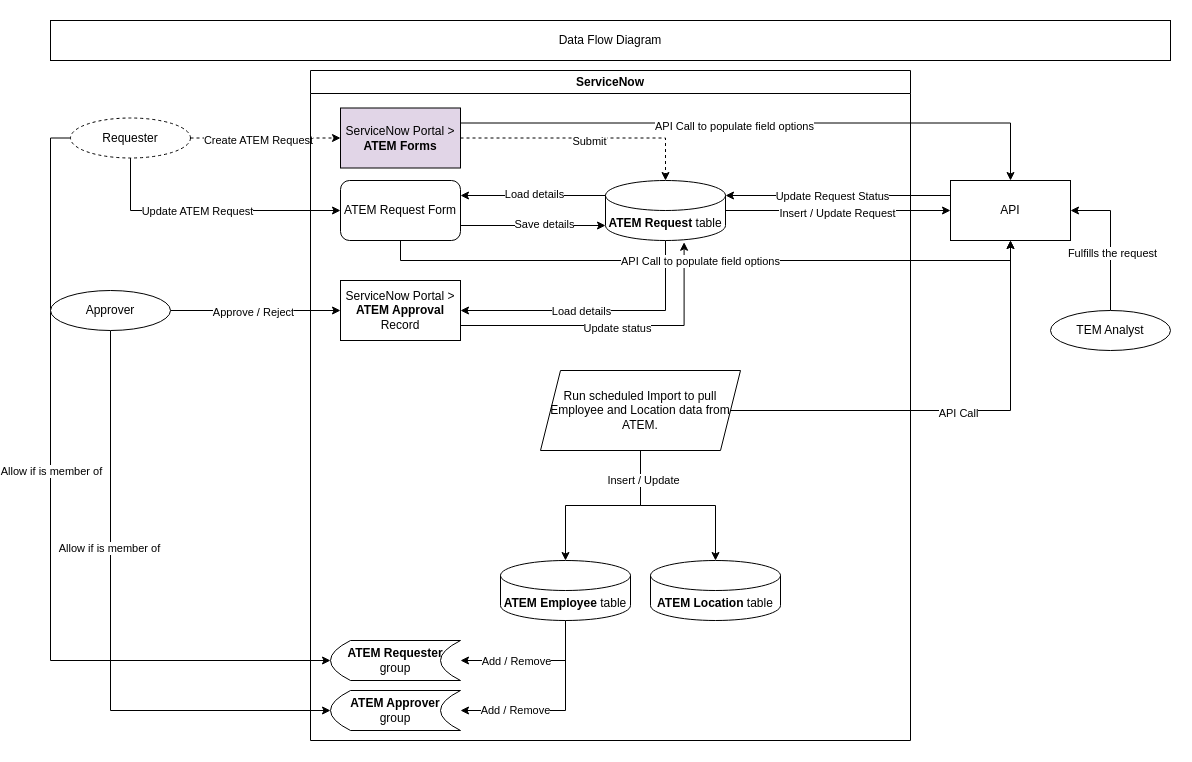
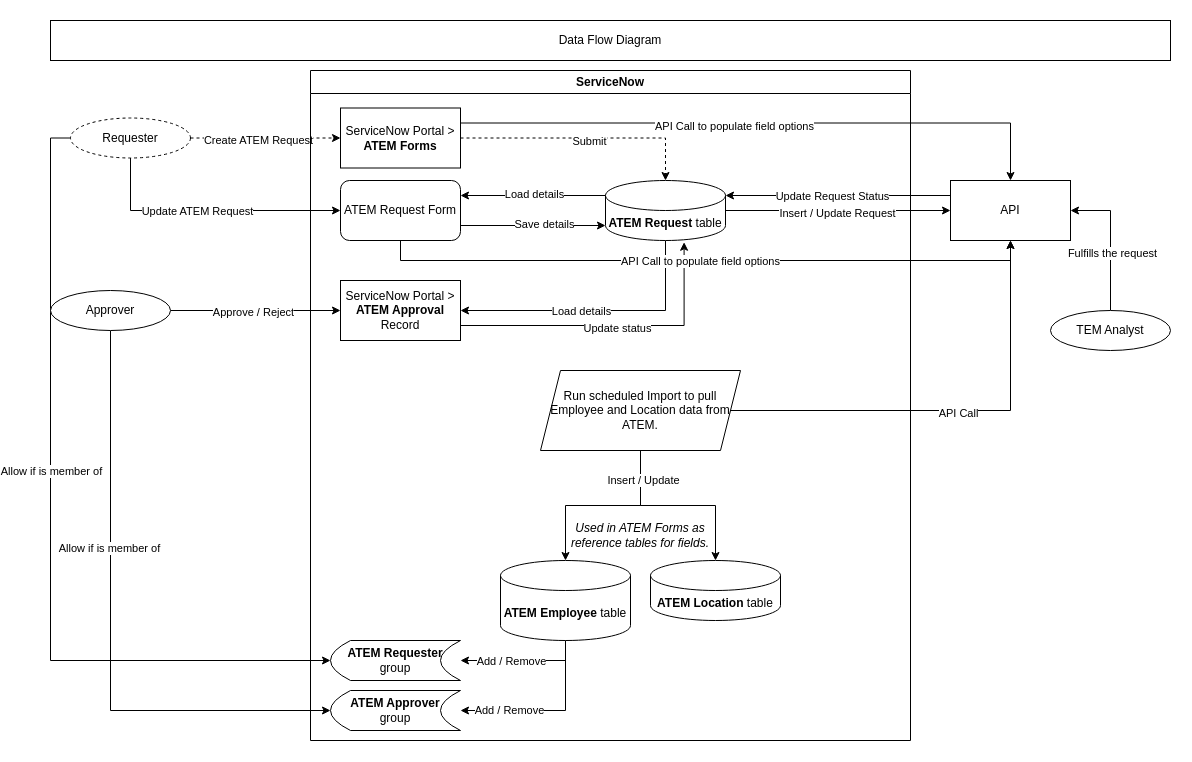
(401, 138) -> (401, 138)
none -> (641, 536)
(566, 591) -> (566, 601)
